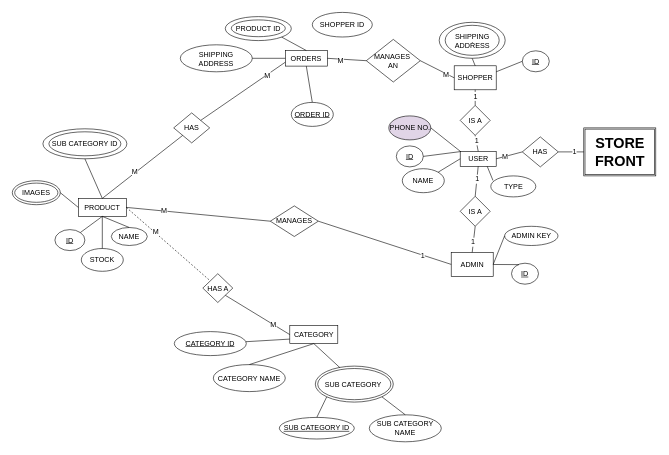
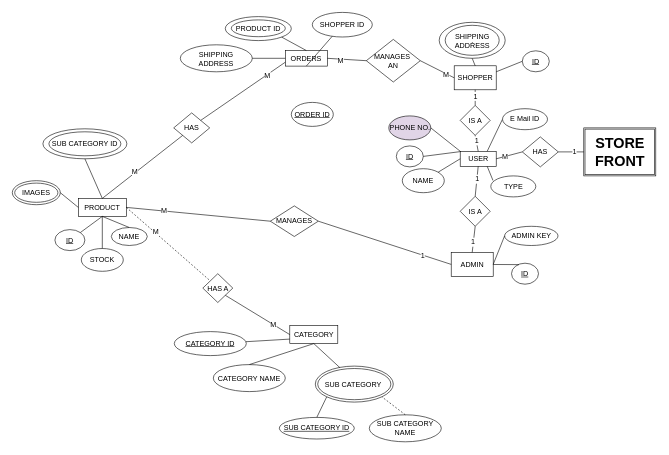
(309, 84) -> (319, 51)
none -> (525, 119)
none -> (495, 136)
(394, 406) -> (394, 406)
